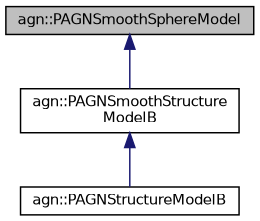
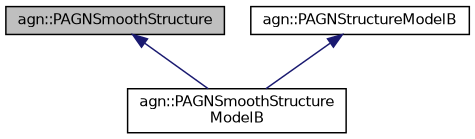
(130, 21) -> (115, 21)
(130, 167) -> (298, 66)
